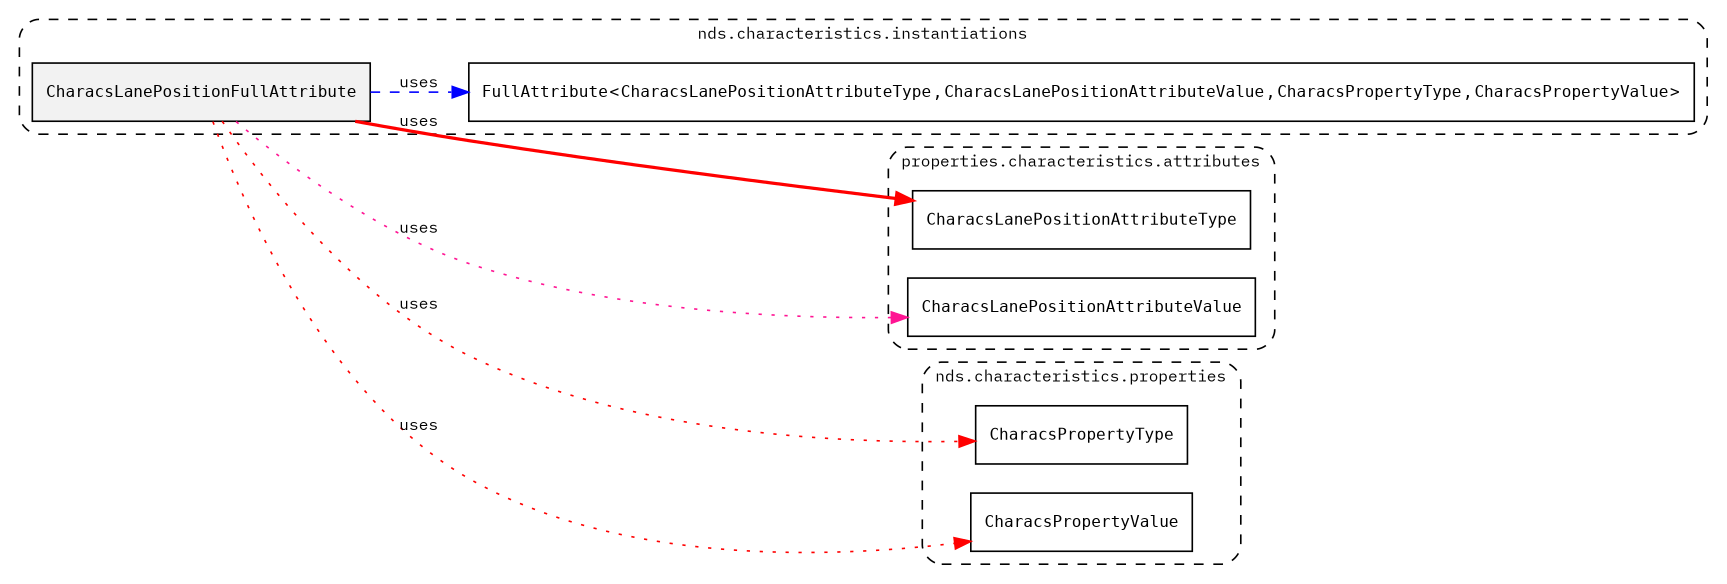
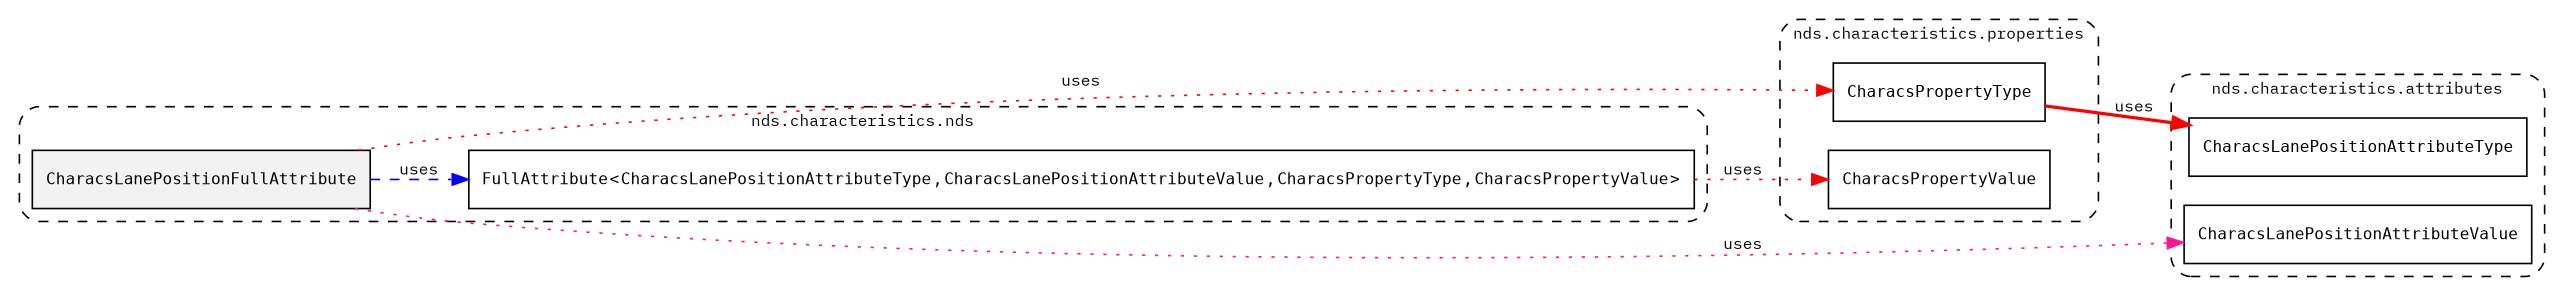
(863, 35) -> (863, 122)
(1082, 162) -> (2358, 90)
(625, 164) -> (2109, 114)
(492, 489) -> (1753, 179)
